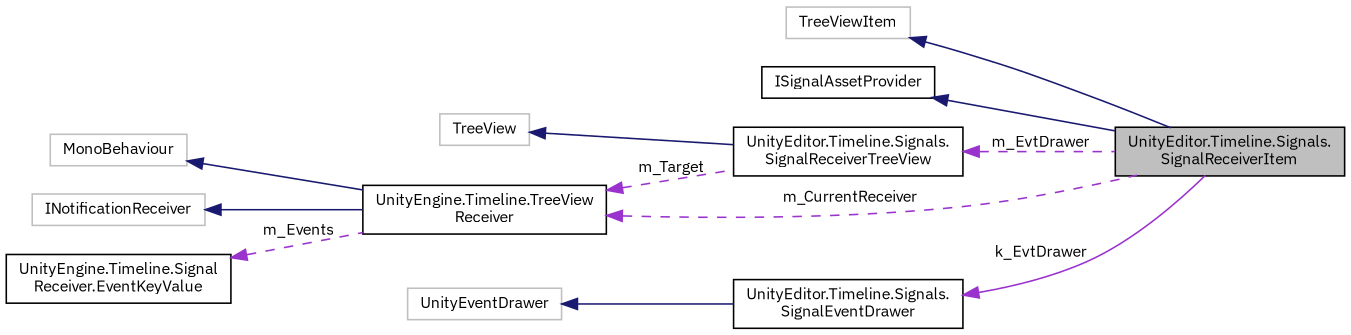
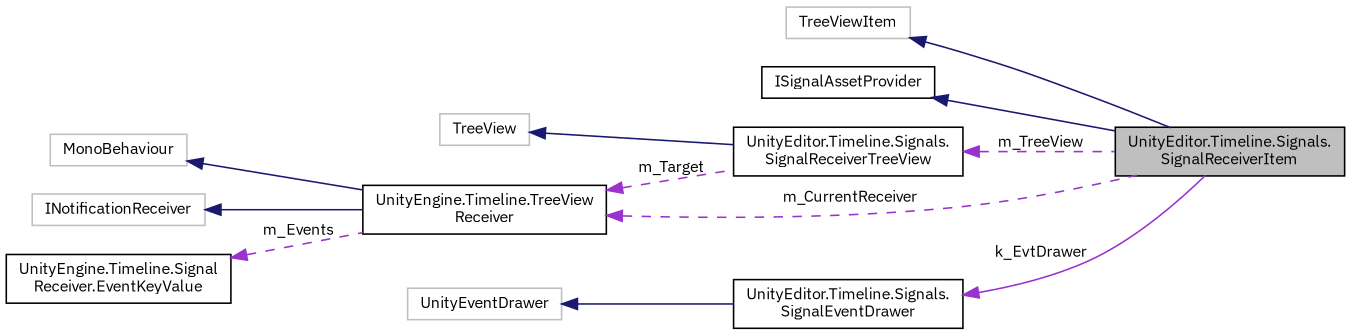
(1039, 143) -> (1039, 143)
